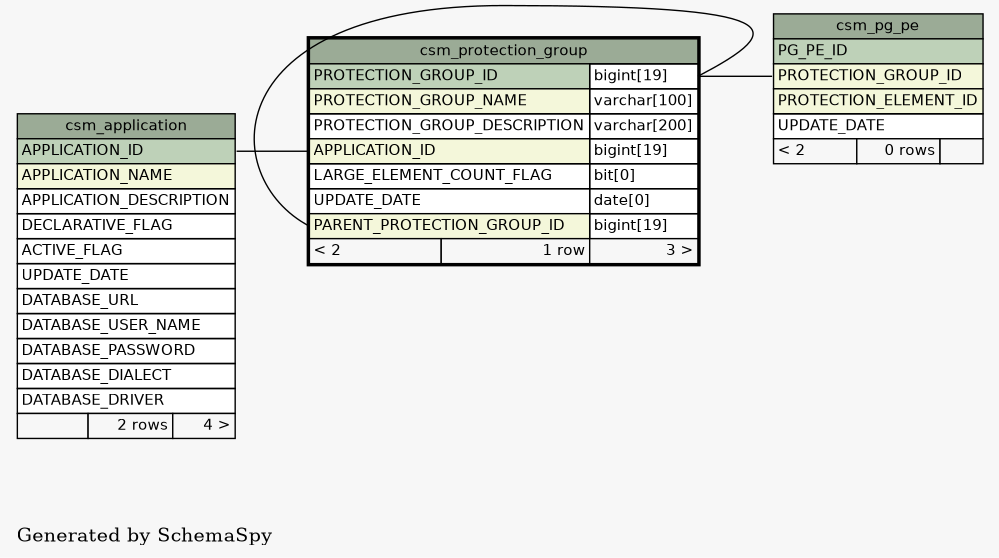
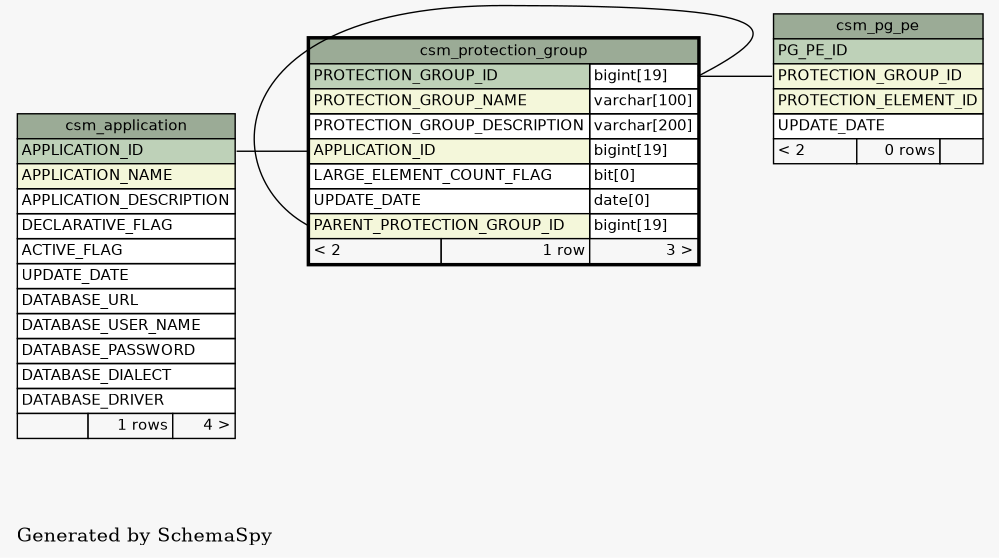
(143, 425) -> (143, 425)
